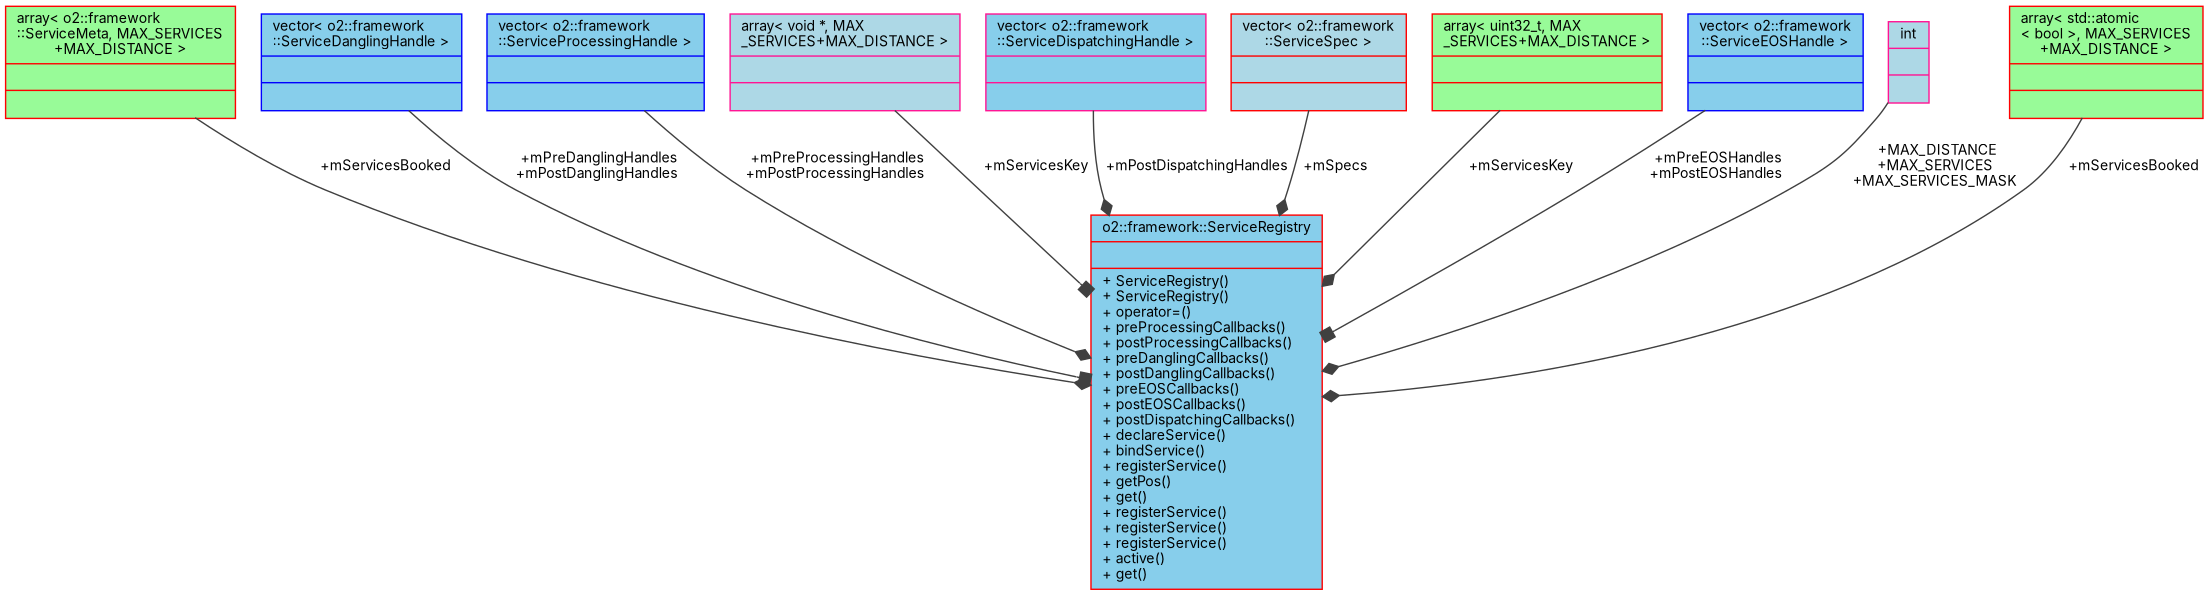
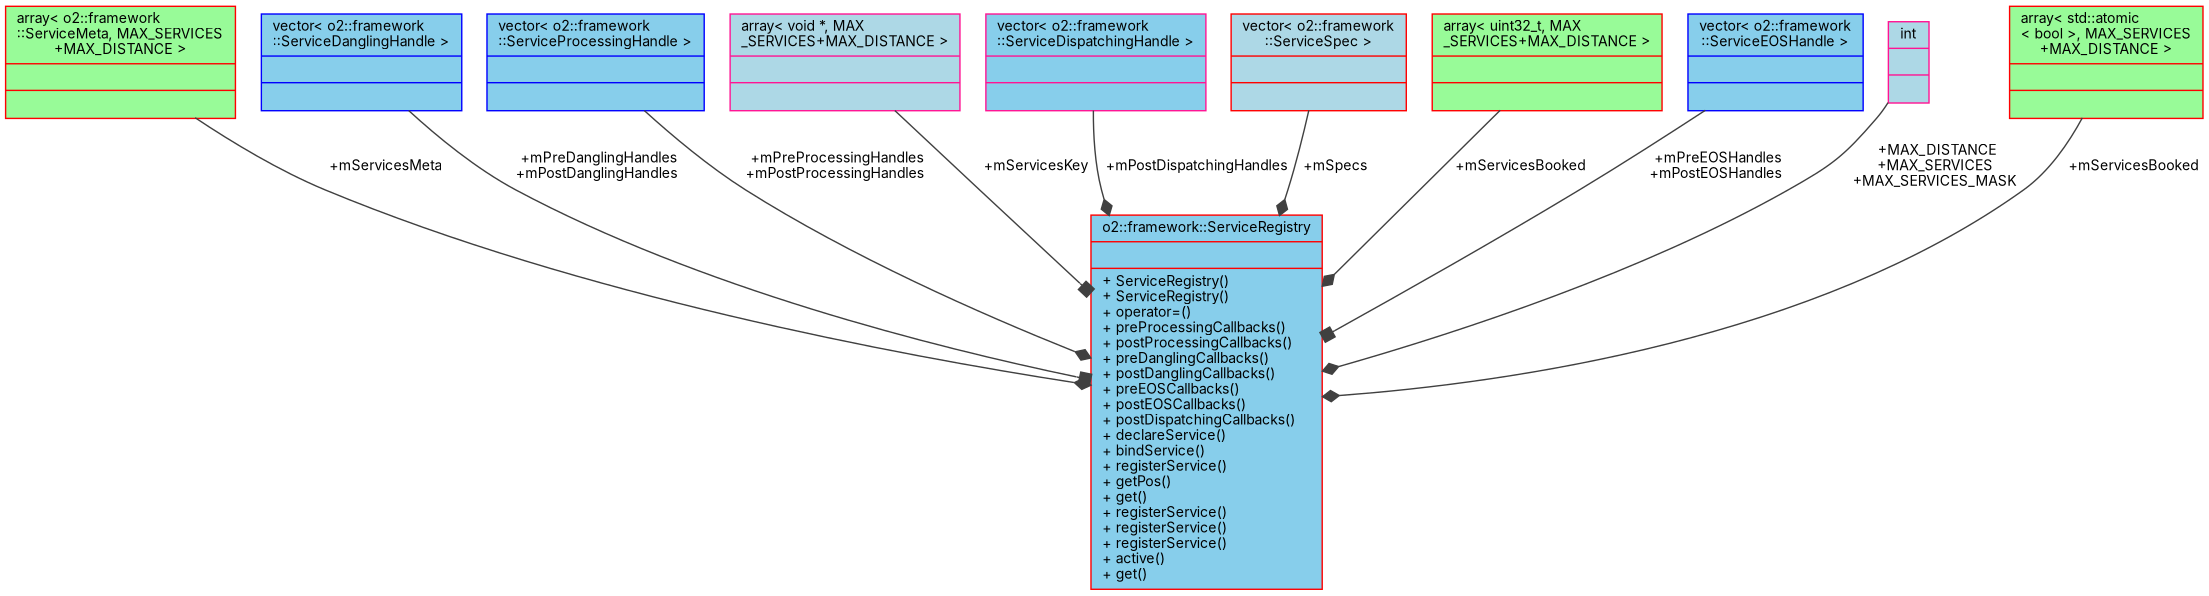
(384, 167) -> (384, 167)
(1519, 167) -> (1519, 167)
